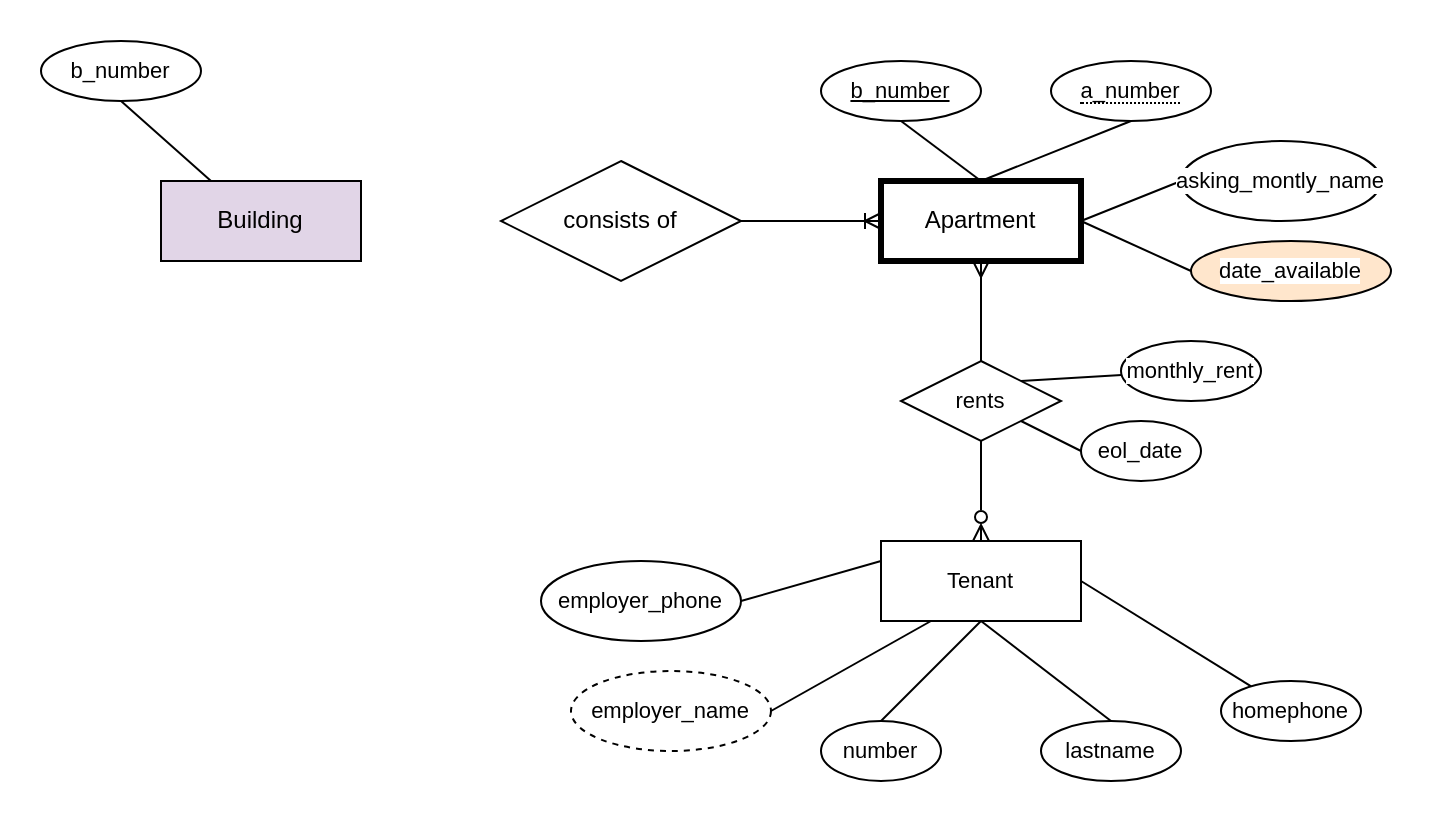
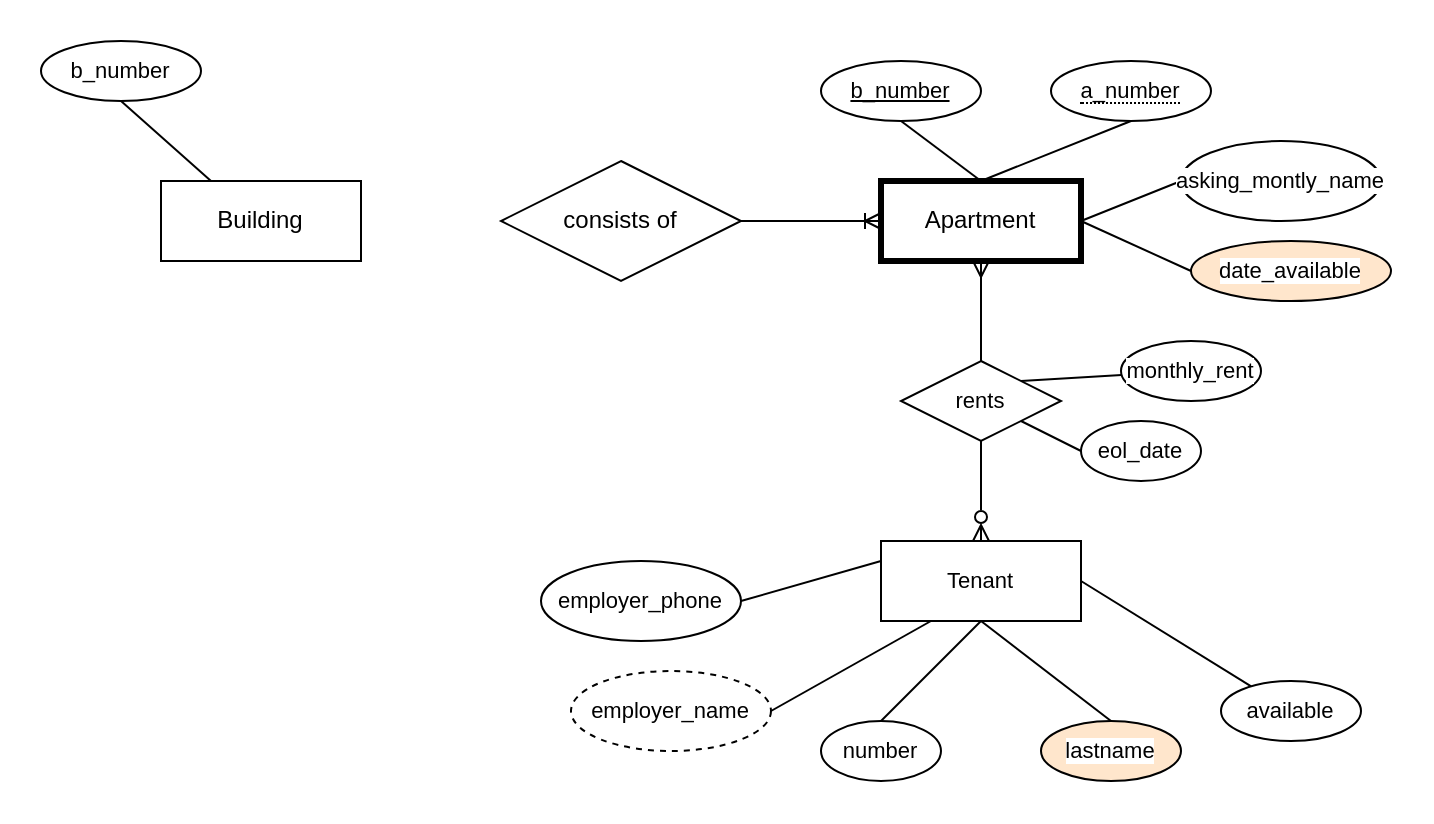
(261, 221) -> (261, 221)
(1291, 711) -> (1291, 711)
(1111, 751) -> (1111, 751)
